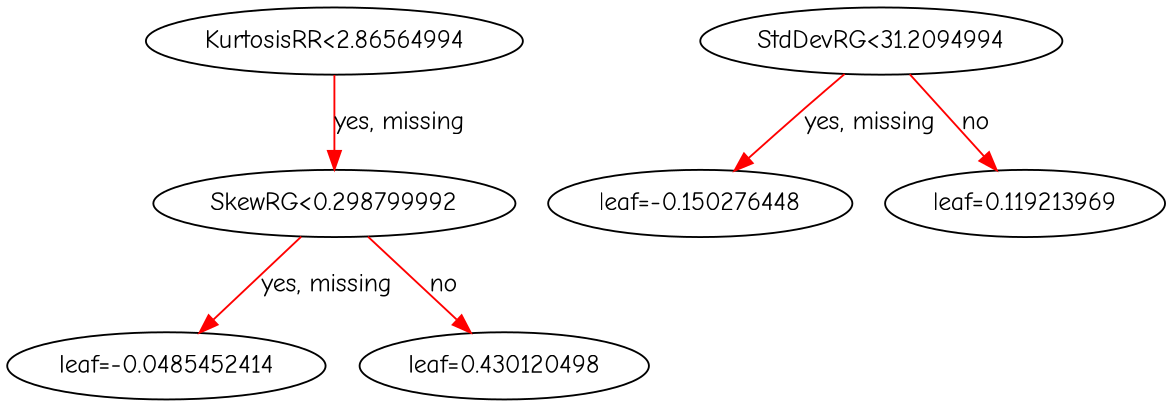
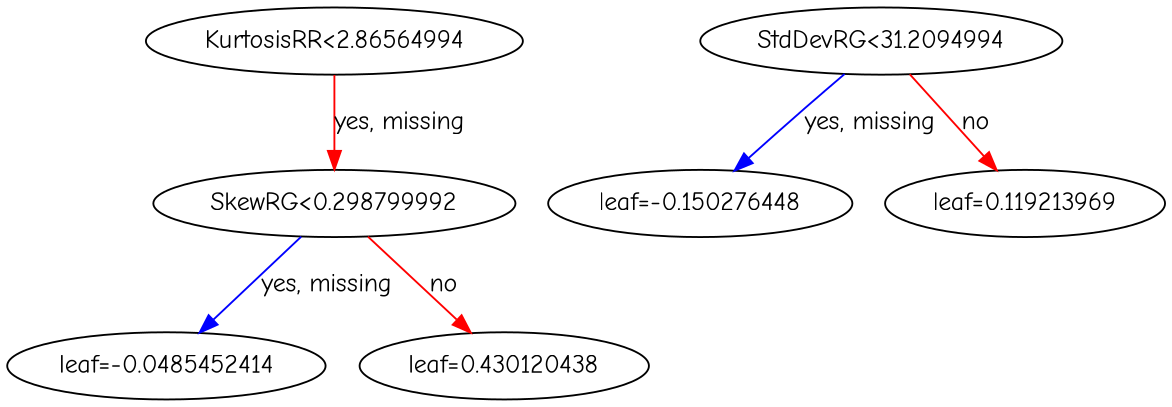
(796, 116) -> (796, 116)
(257, 278) -> (257, 278)
(504, 366) -> (504, 366)
